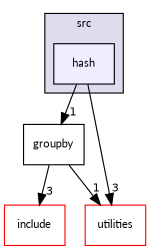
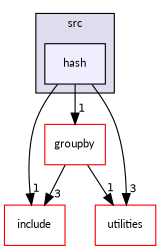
none -> (32, 136)
(54, 145) -> (75, 145)
